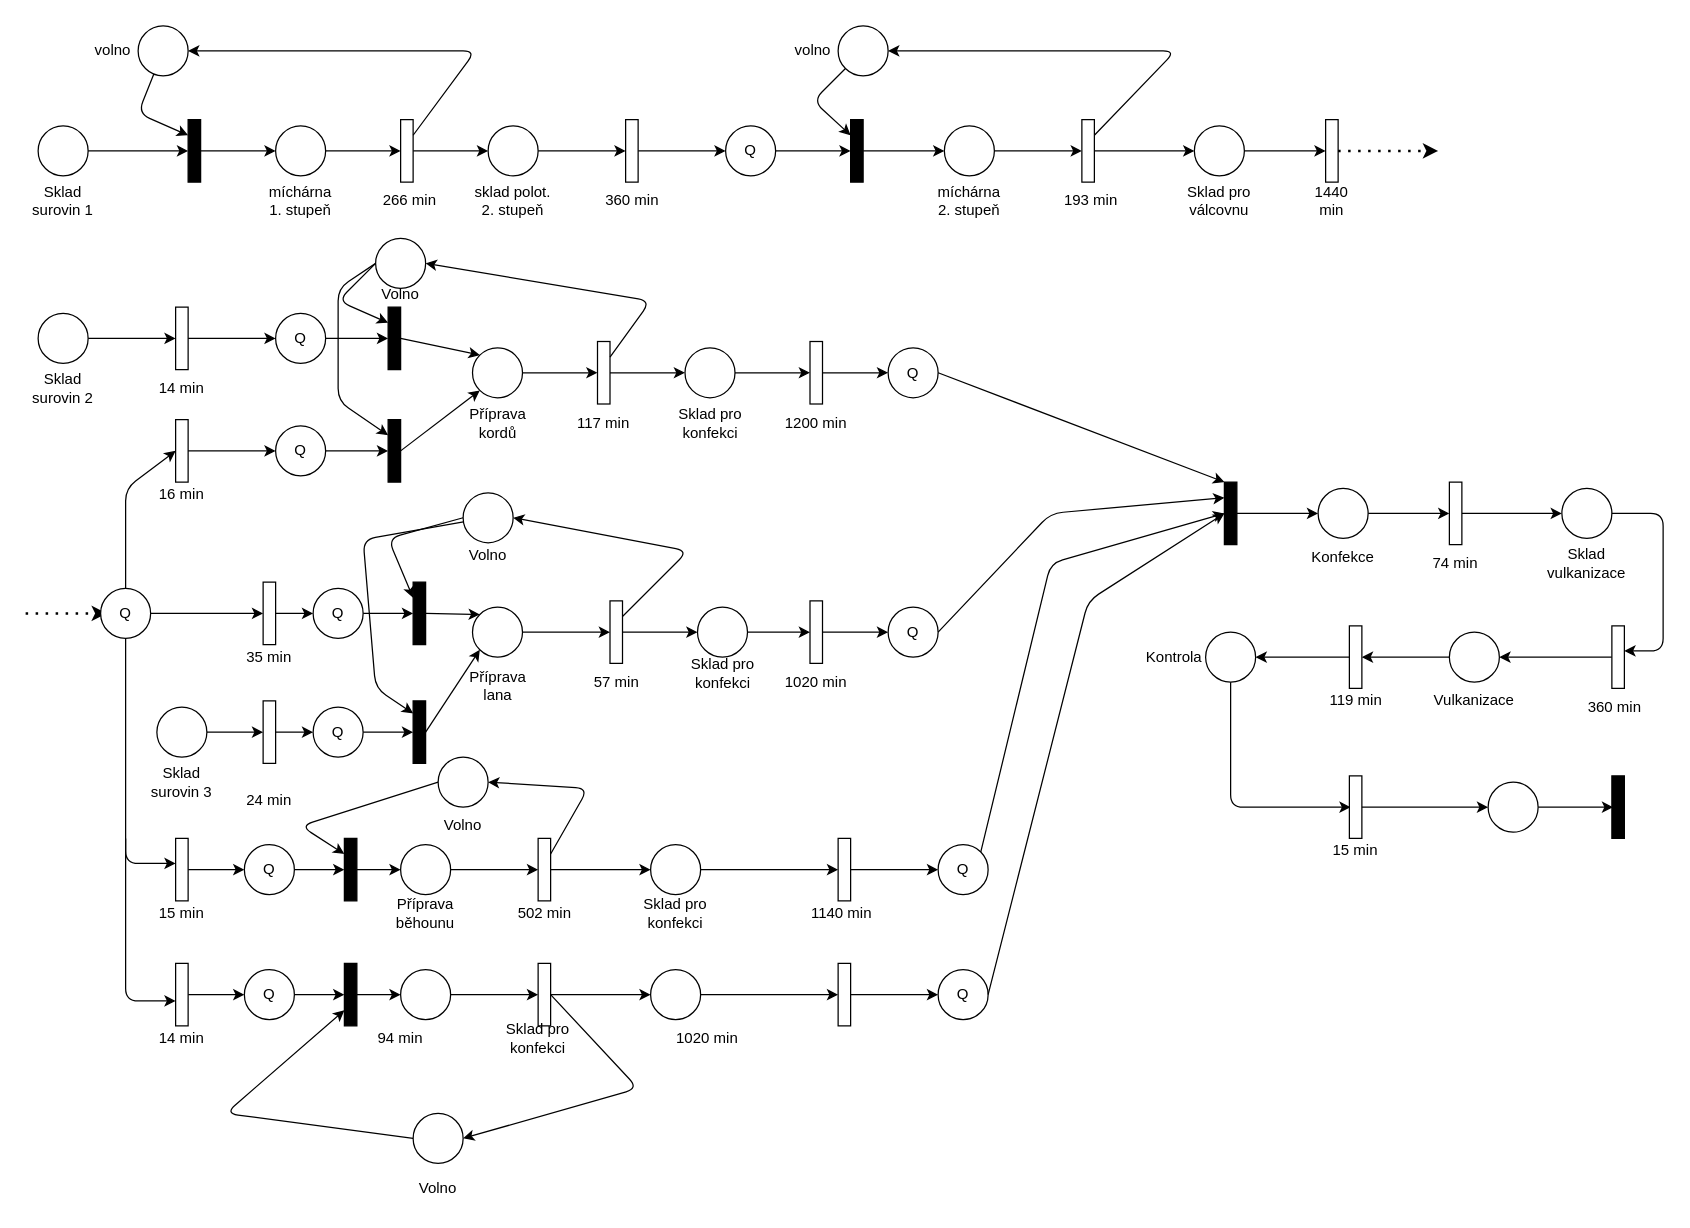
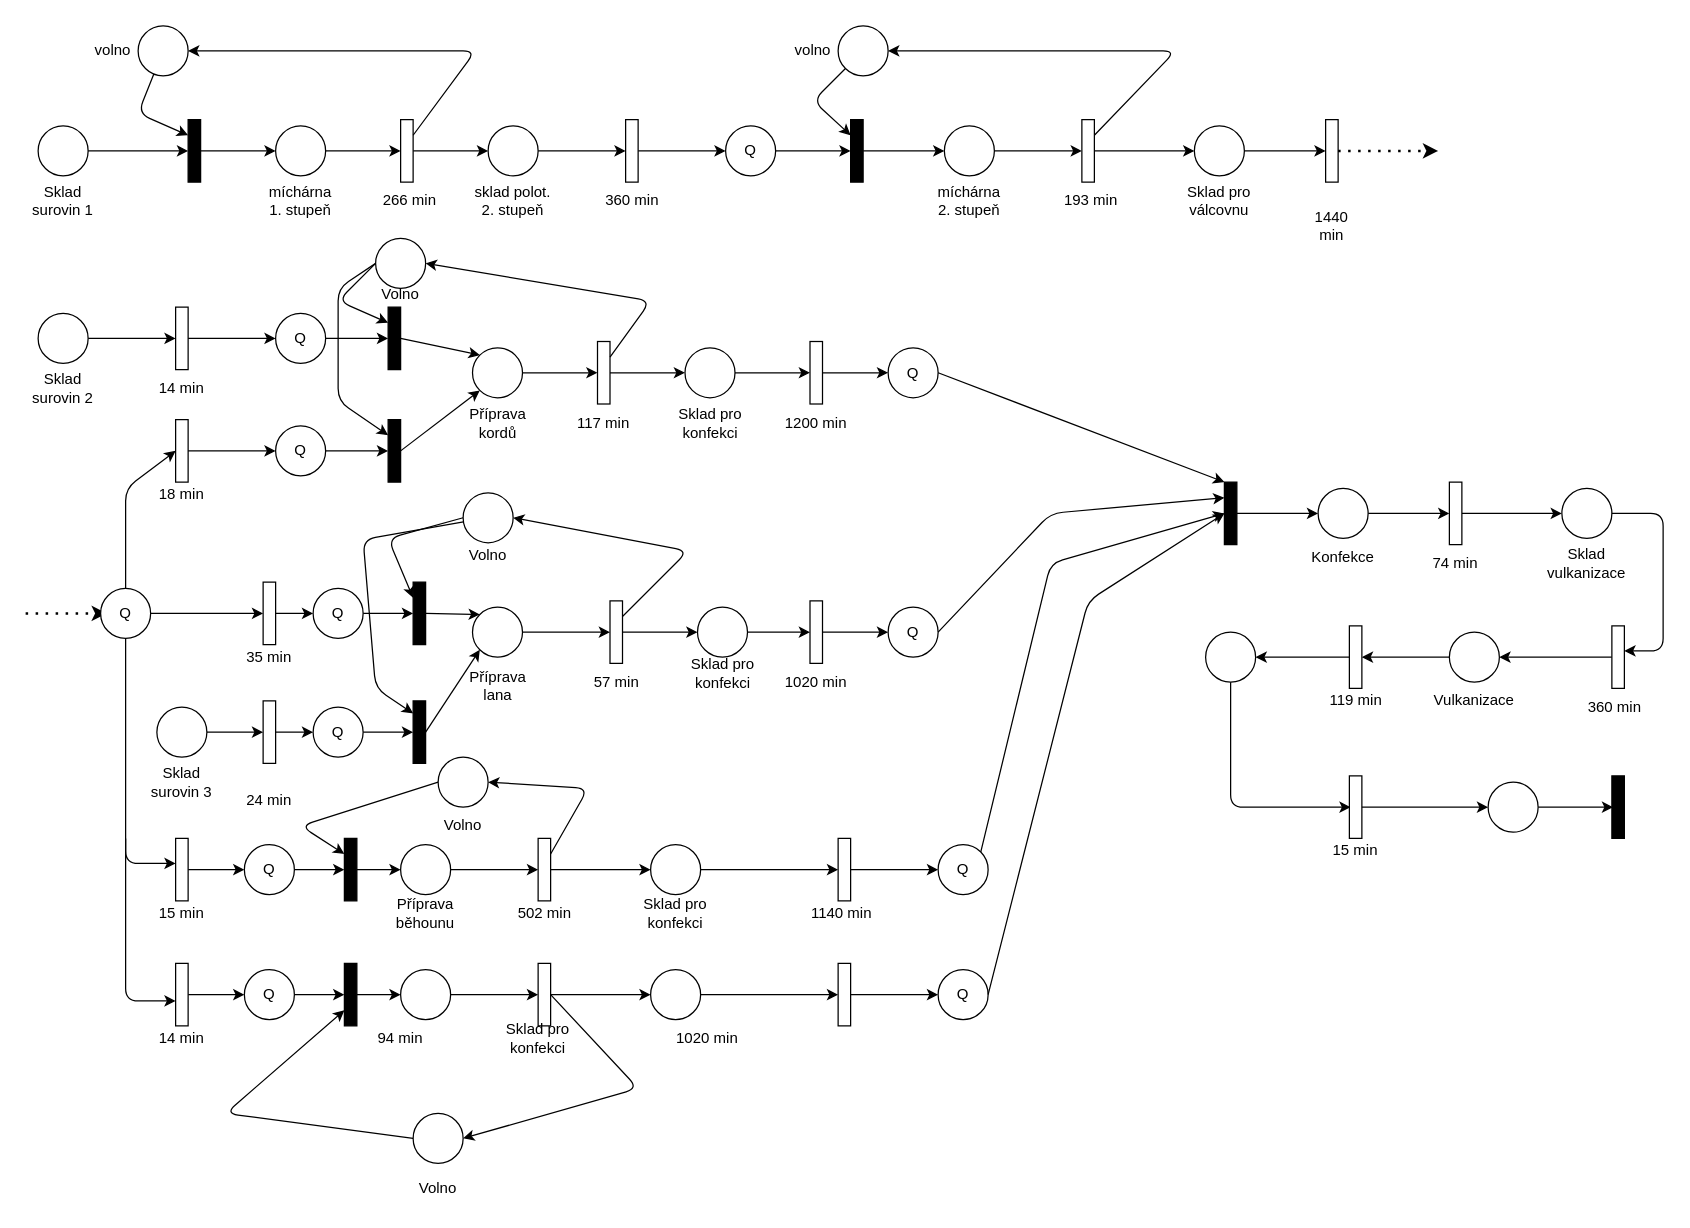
(1332, 201) -> (1332, 226)
(182, 494) -> (182, 494)
(1174, 657) -> none
